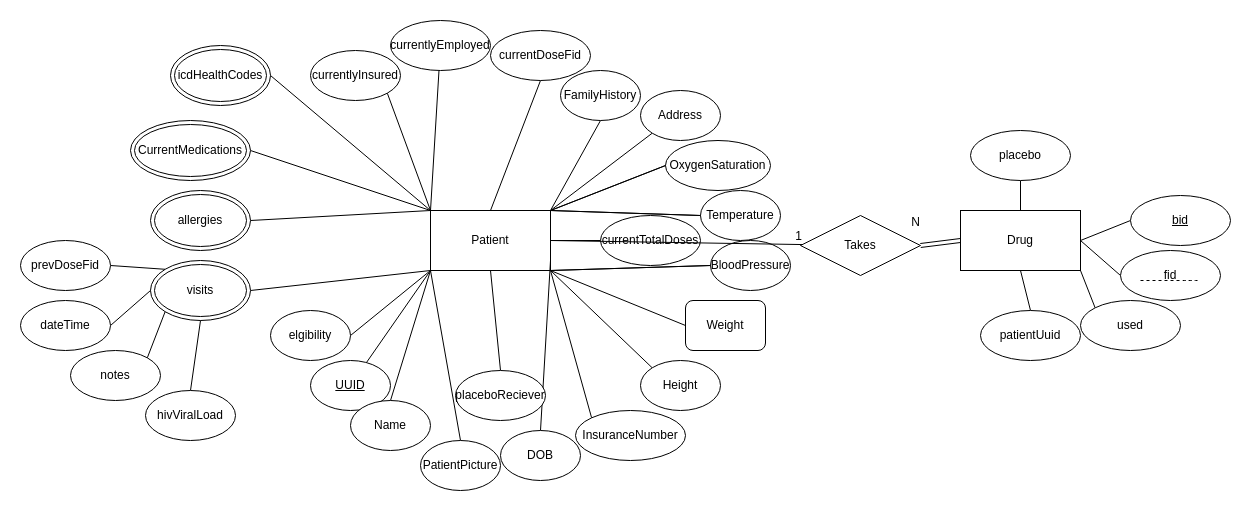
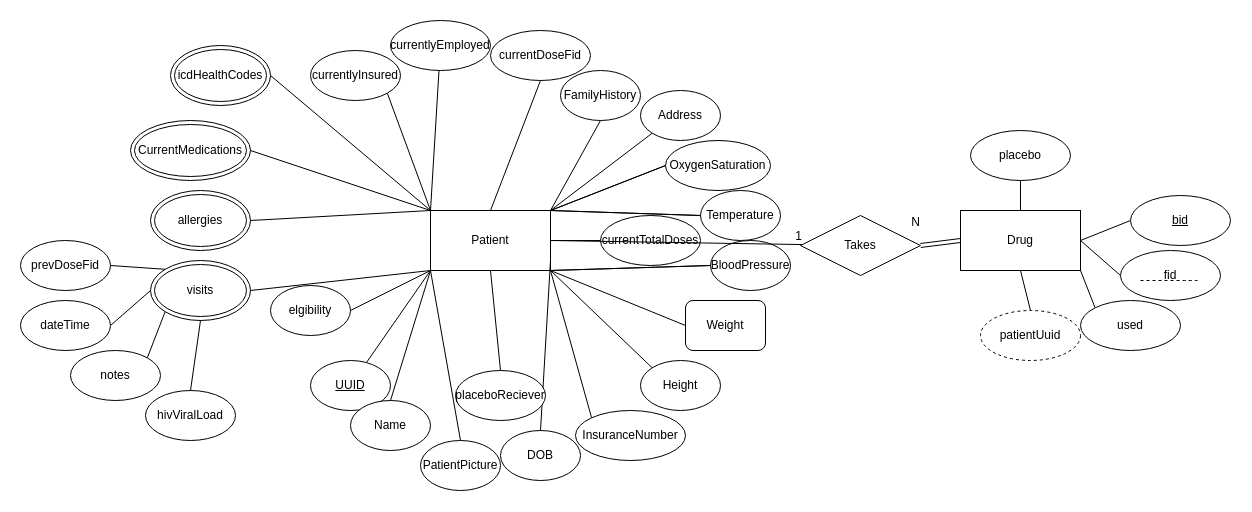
(311, 336) -> (311, 311)
(1031, 336) -> (1031, 336)
